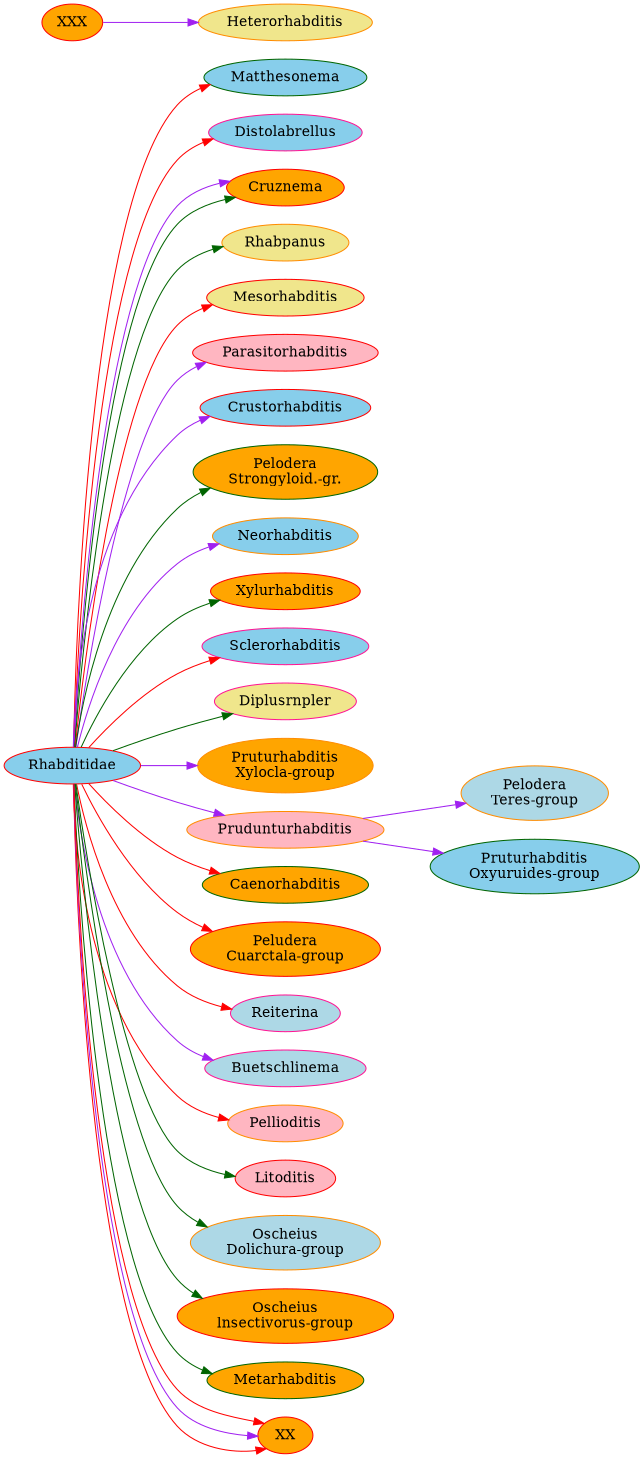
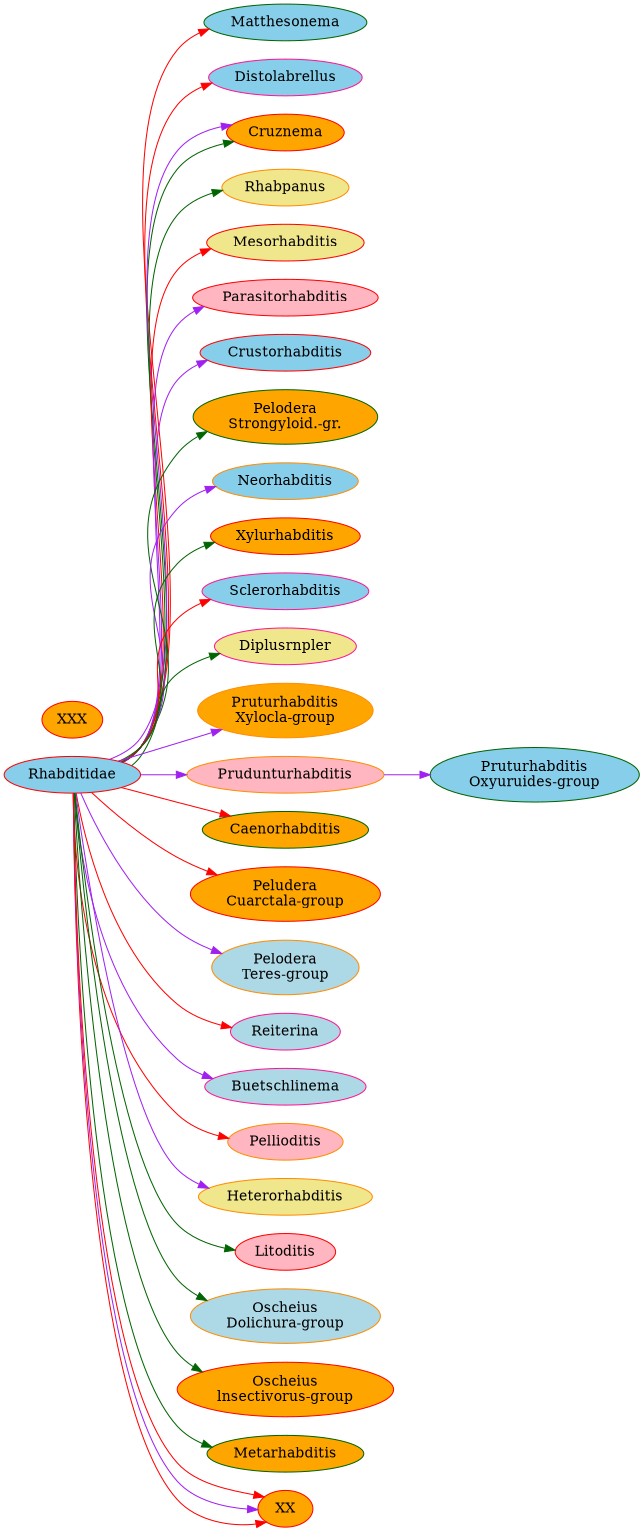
(145, 22) -> (108, 979)
(409, 812) -> (133, 884)
